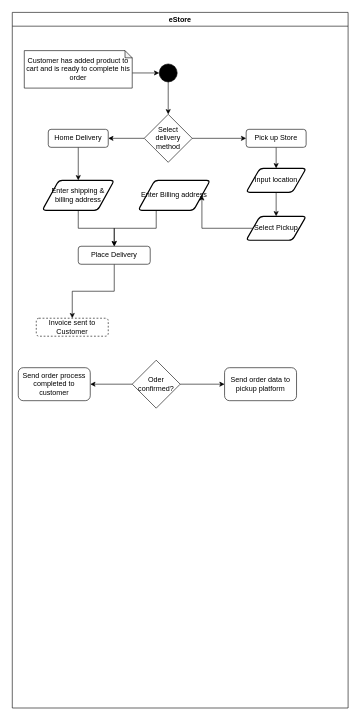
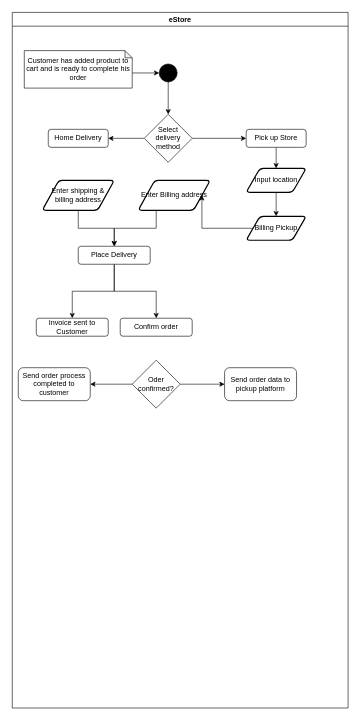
(78, 174) -> none
(276, 228) -> (276, 228)
none -> (155, 291)
(72, 327) -> (72, 327)
none -> (156, 327)
